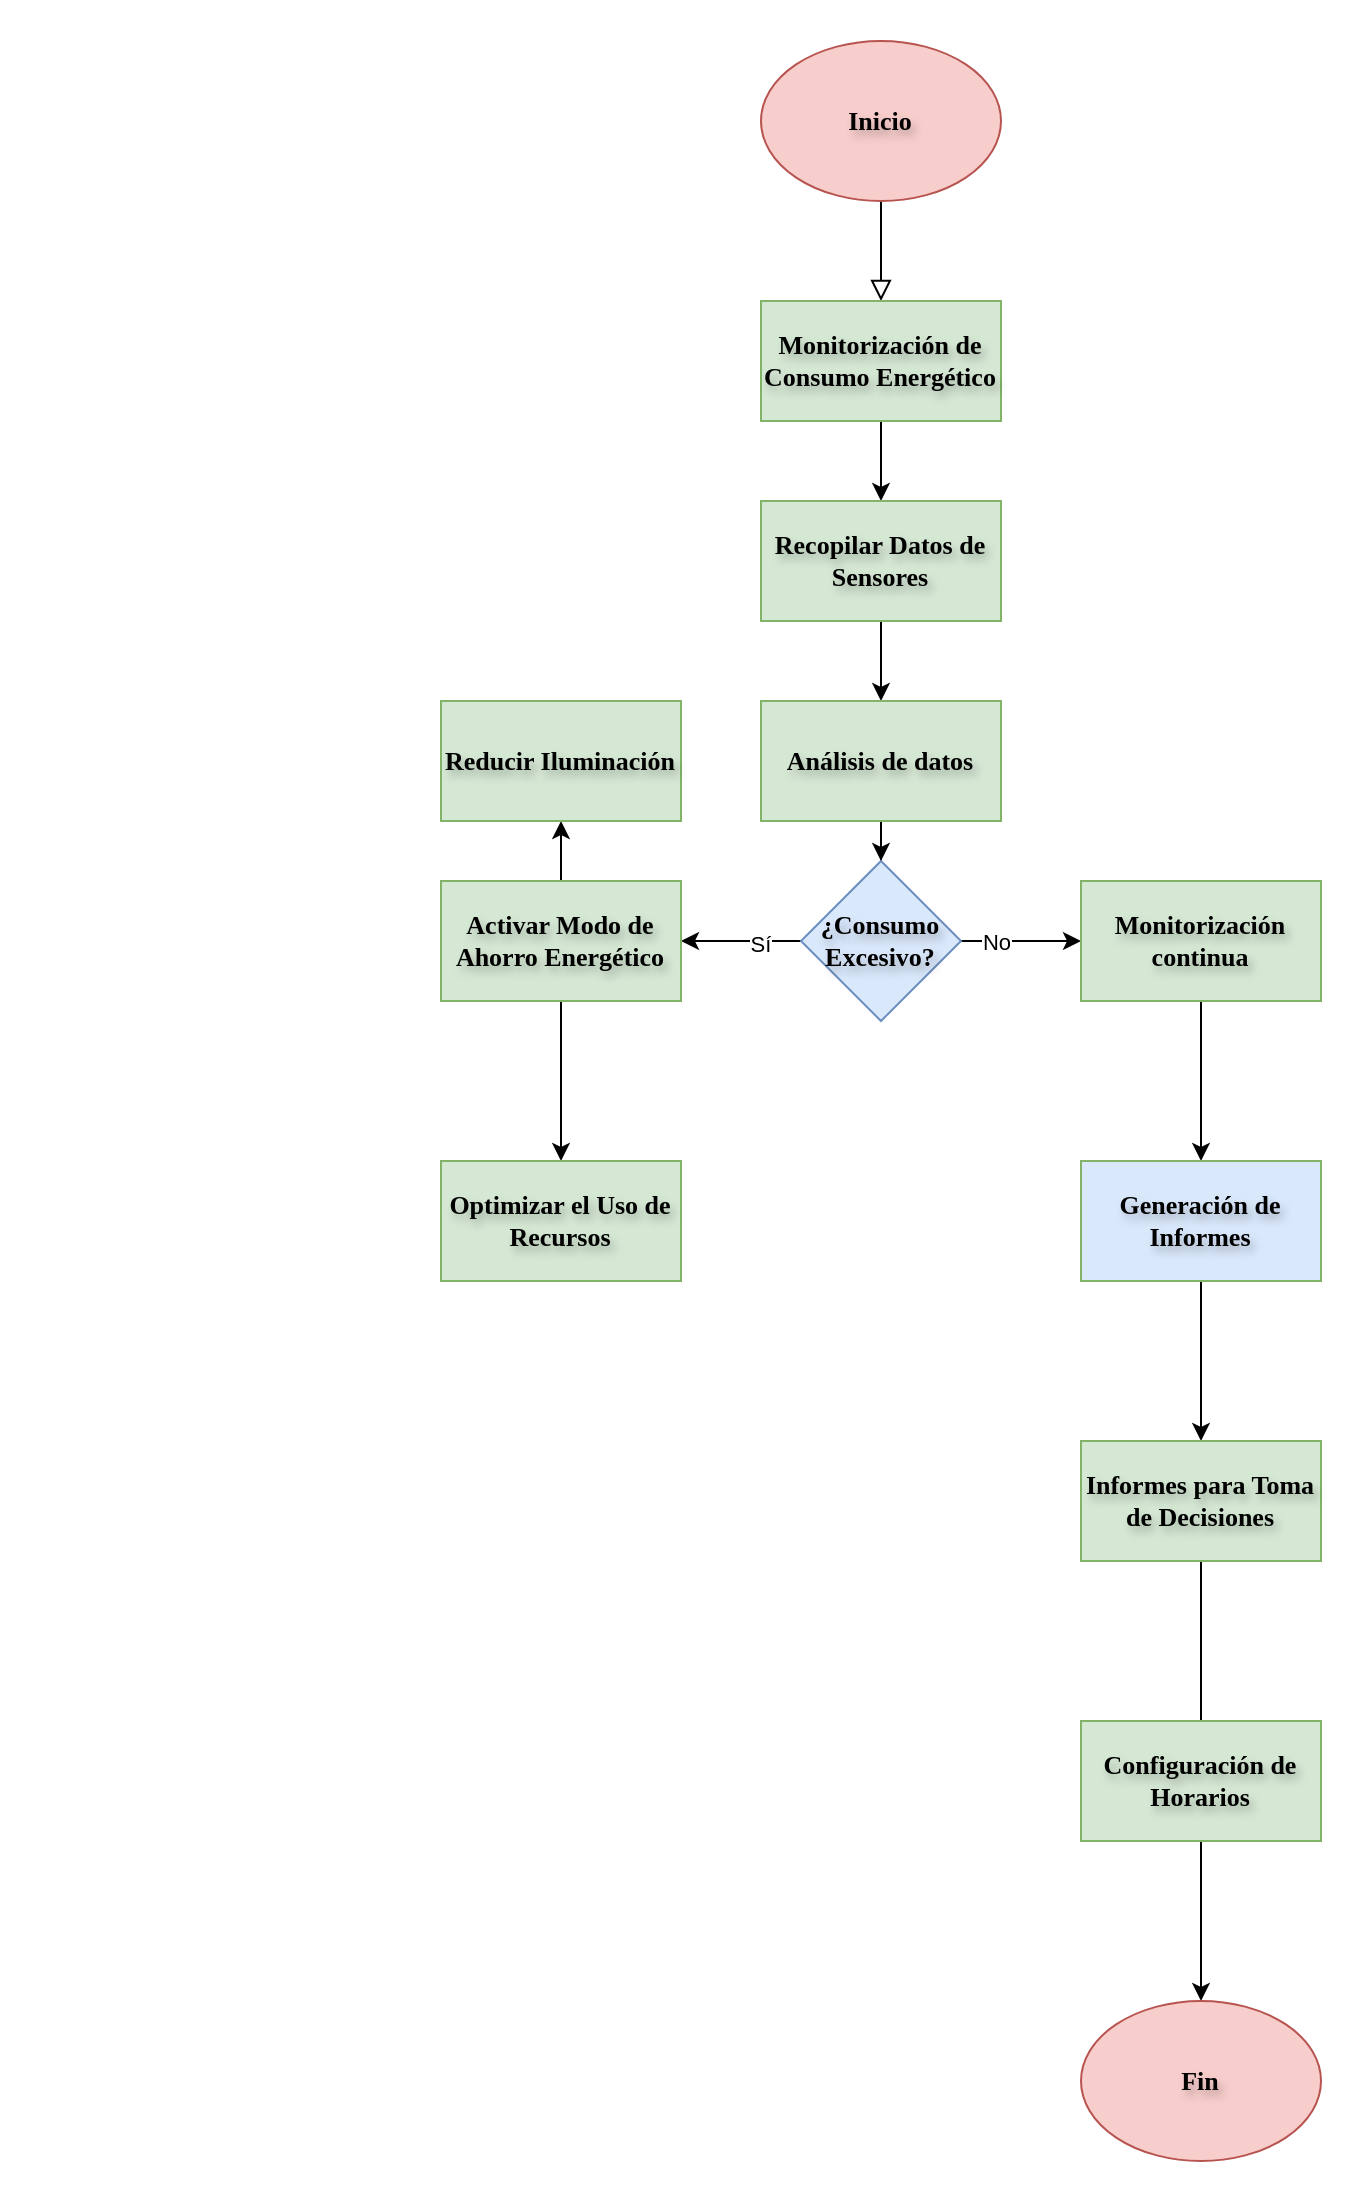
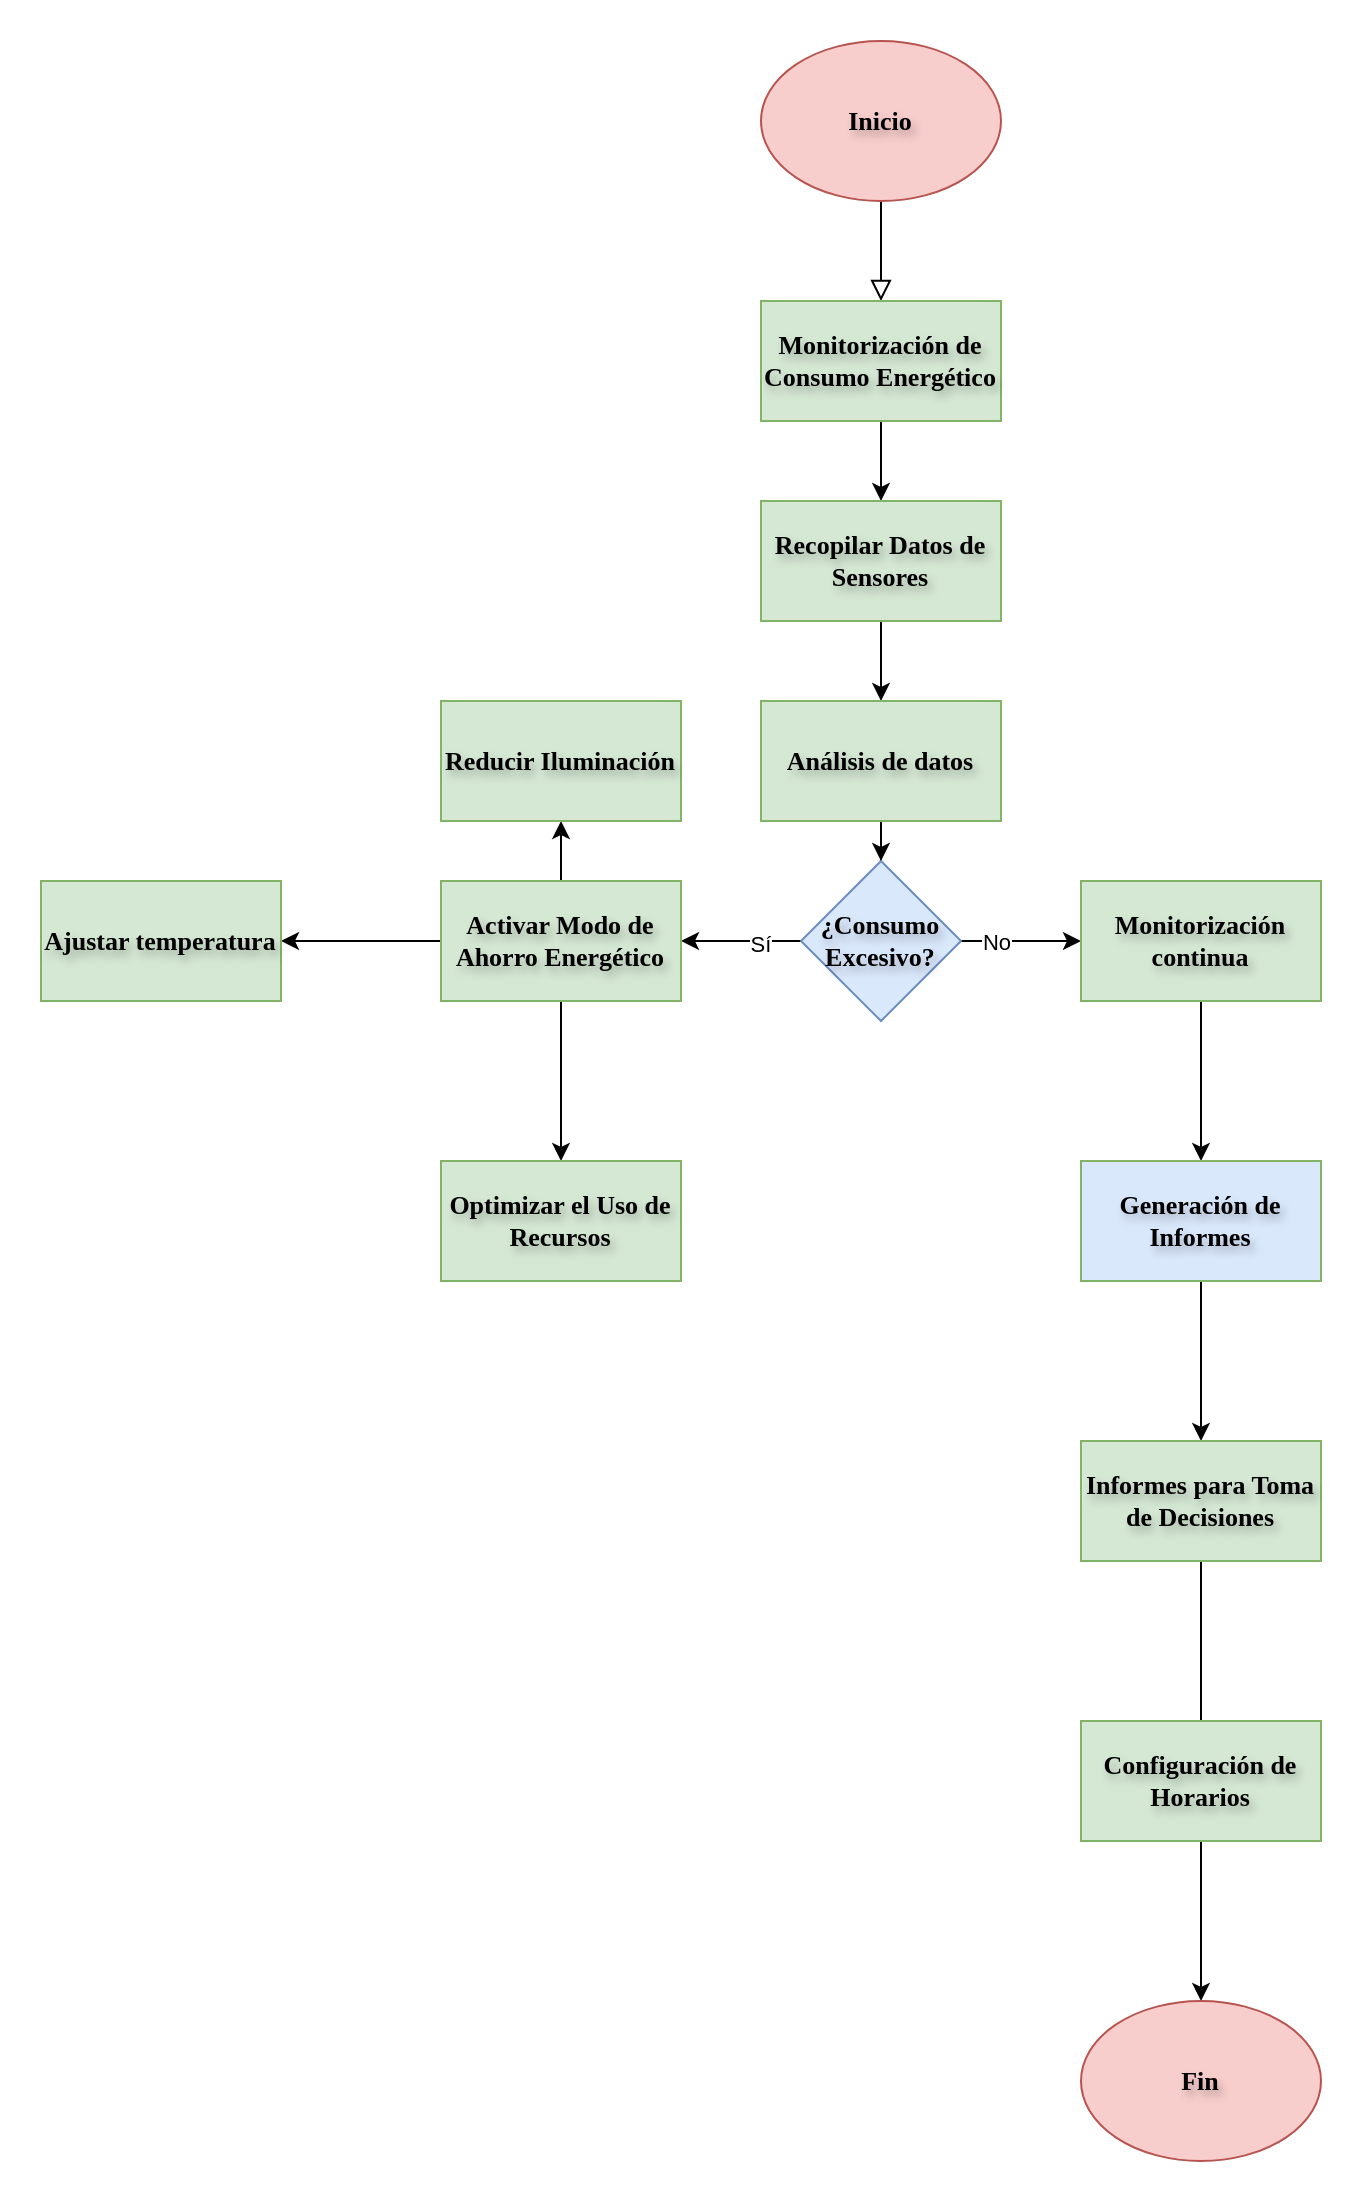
none -> (161, 941)
none -> (368, 941)
